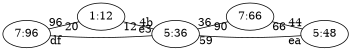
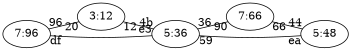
(101, 17) -> (101, 17)
